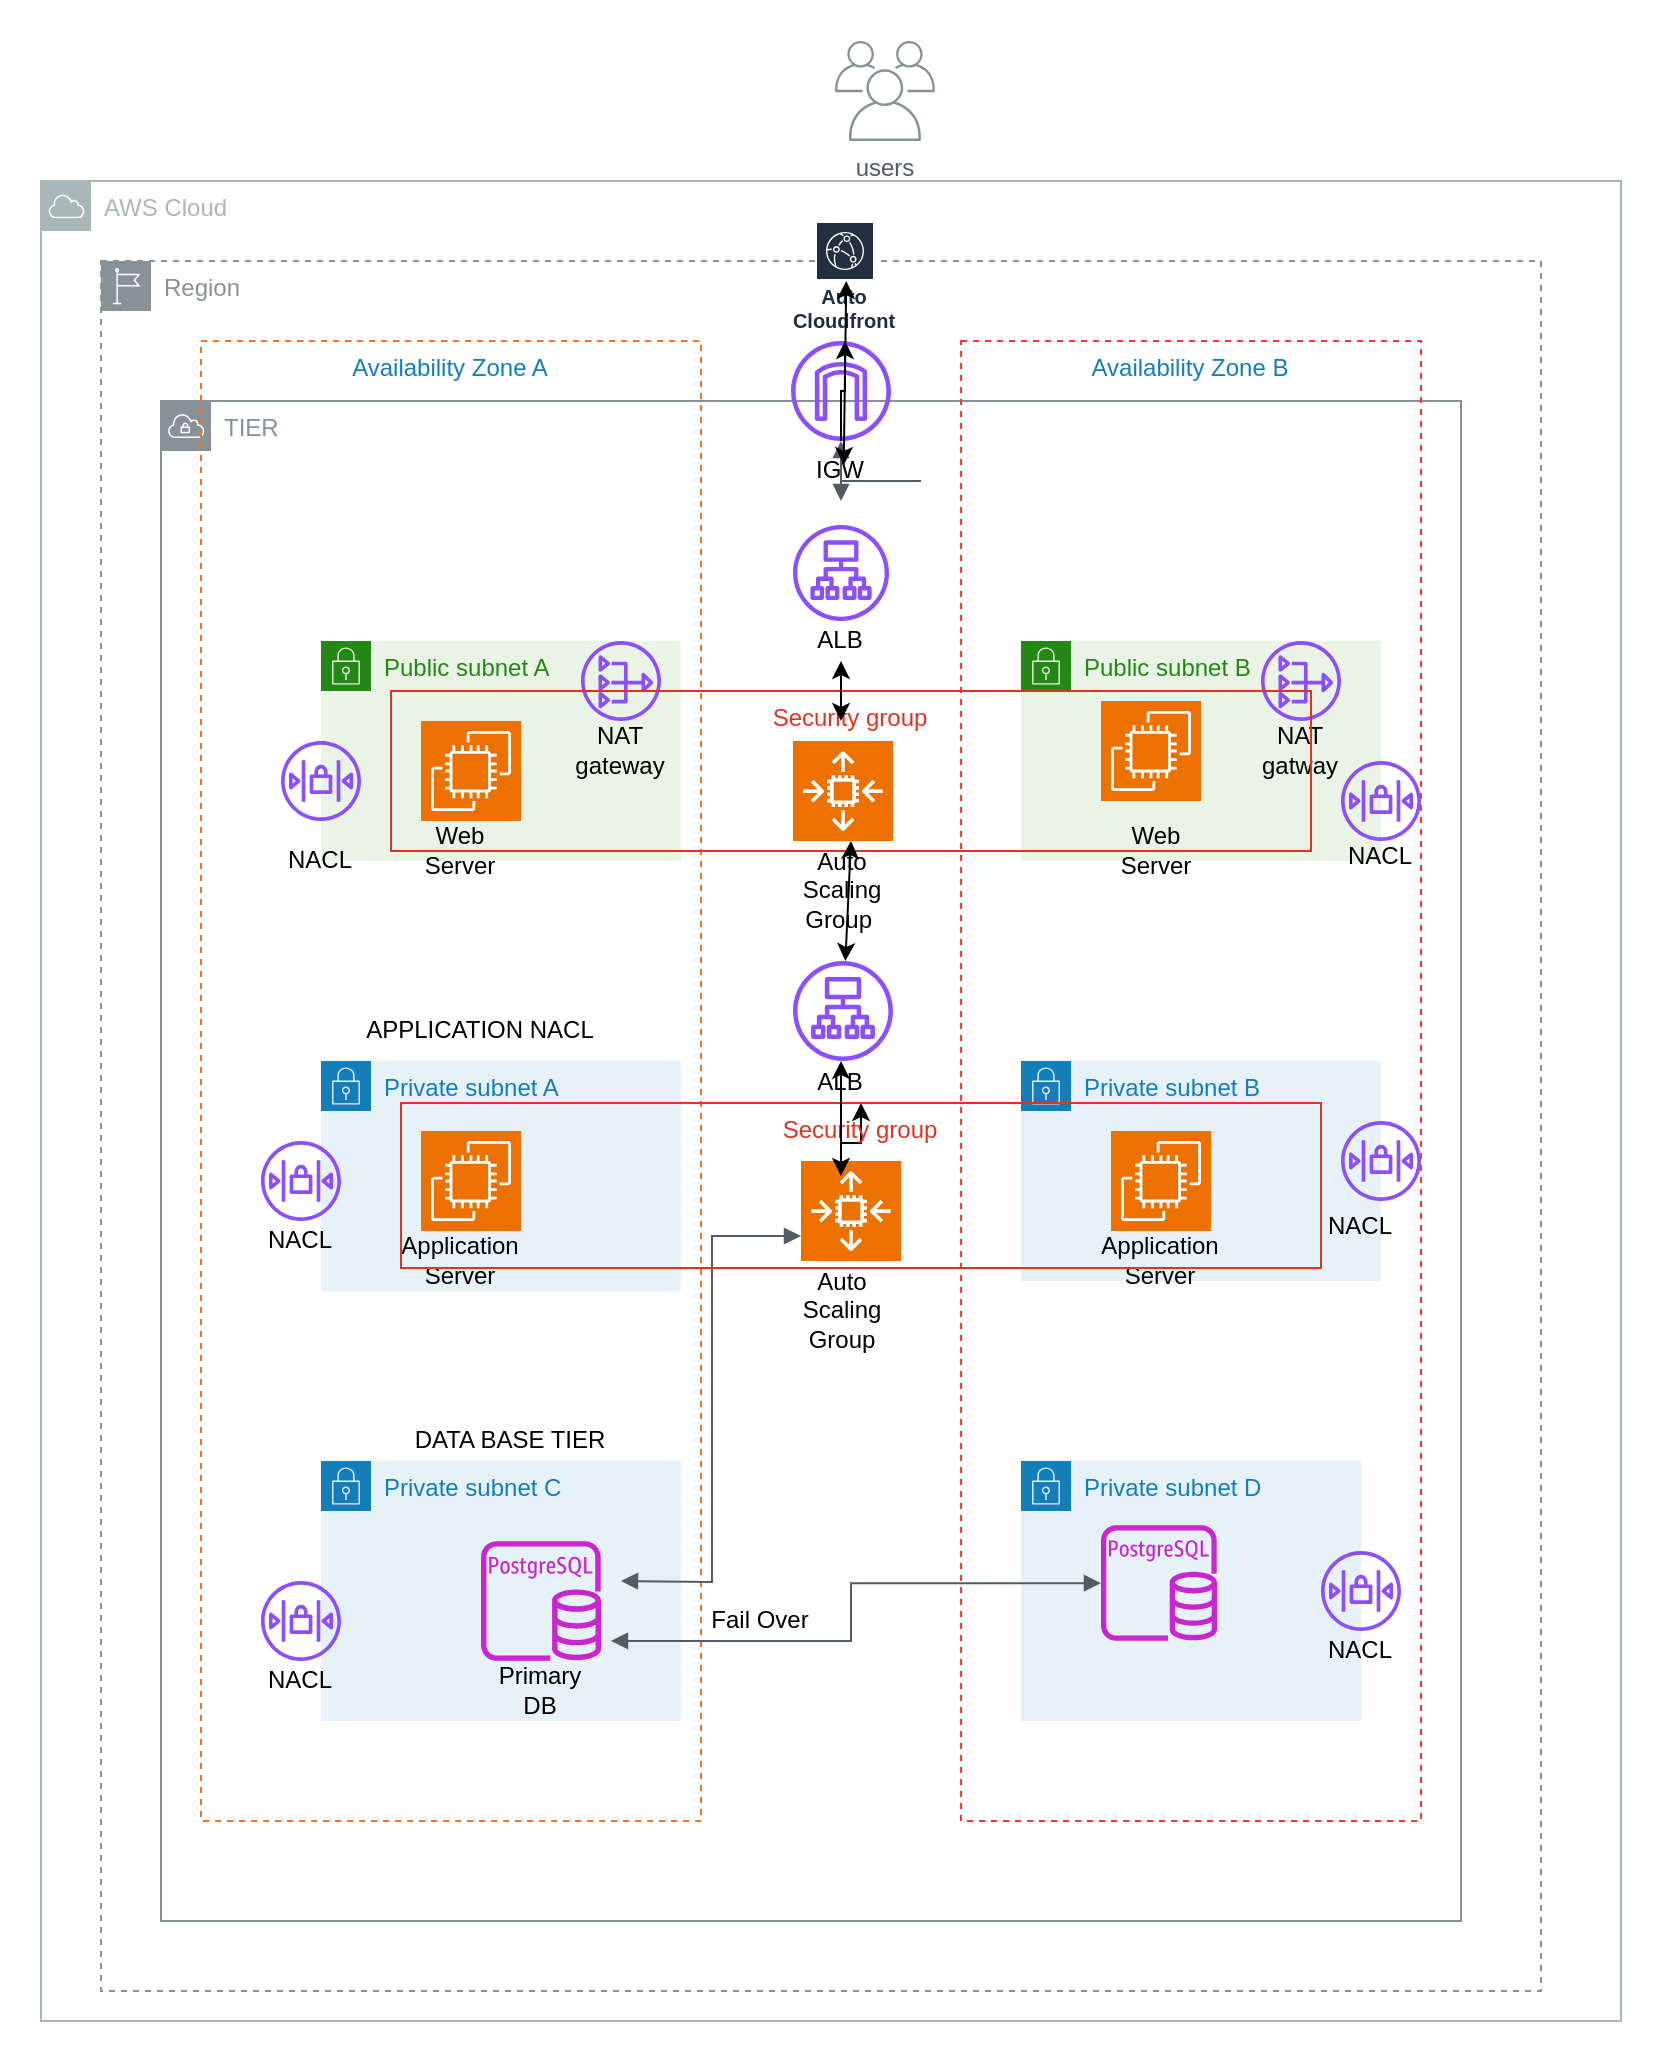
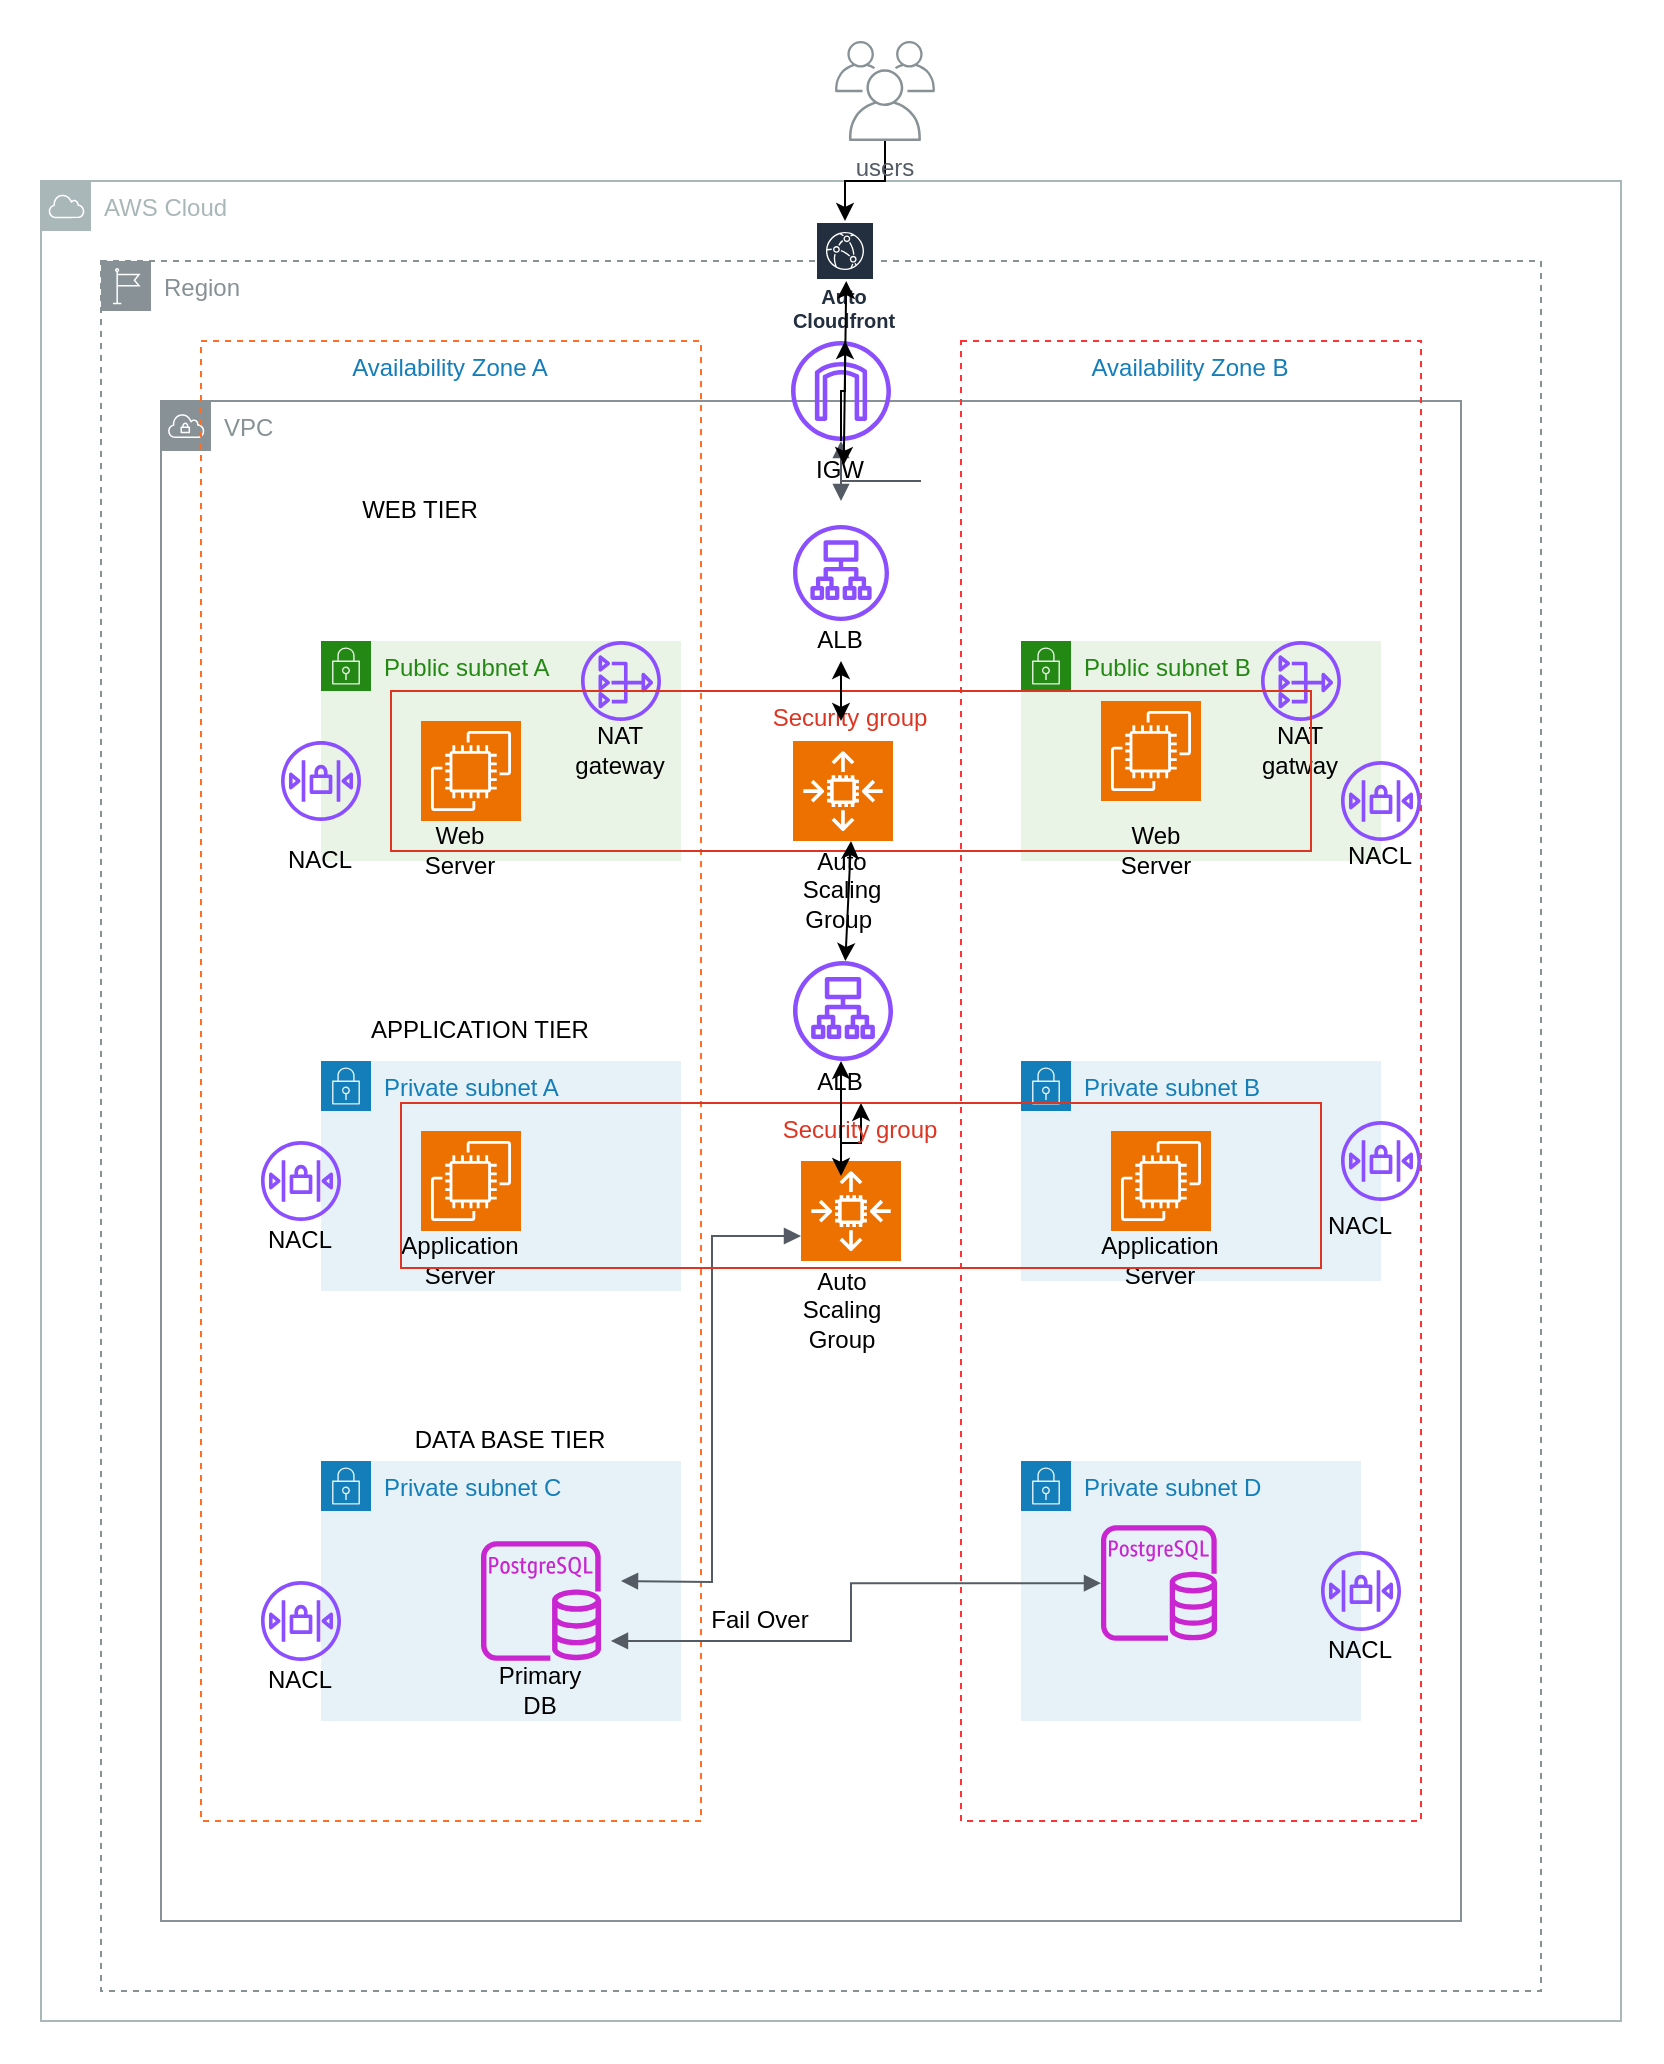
none -> (885, 159)
(252, 429) -> (245, 429)
none -> (421, 511)
(481, 1031) -> (481, 1031)
